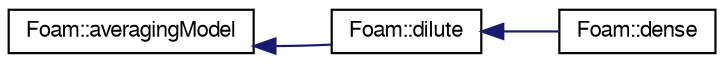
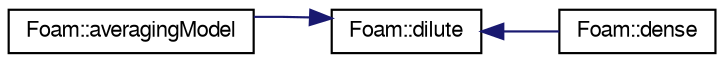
(304, 46) -> (282, 17)
